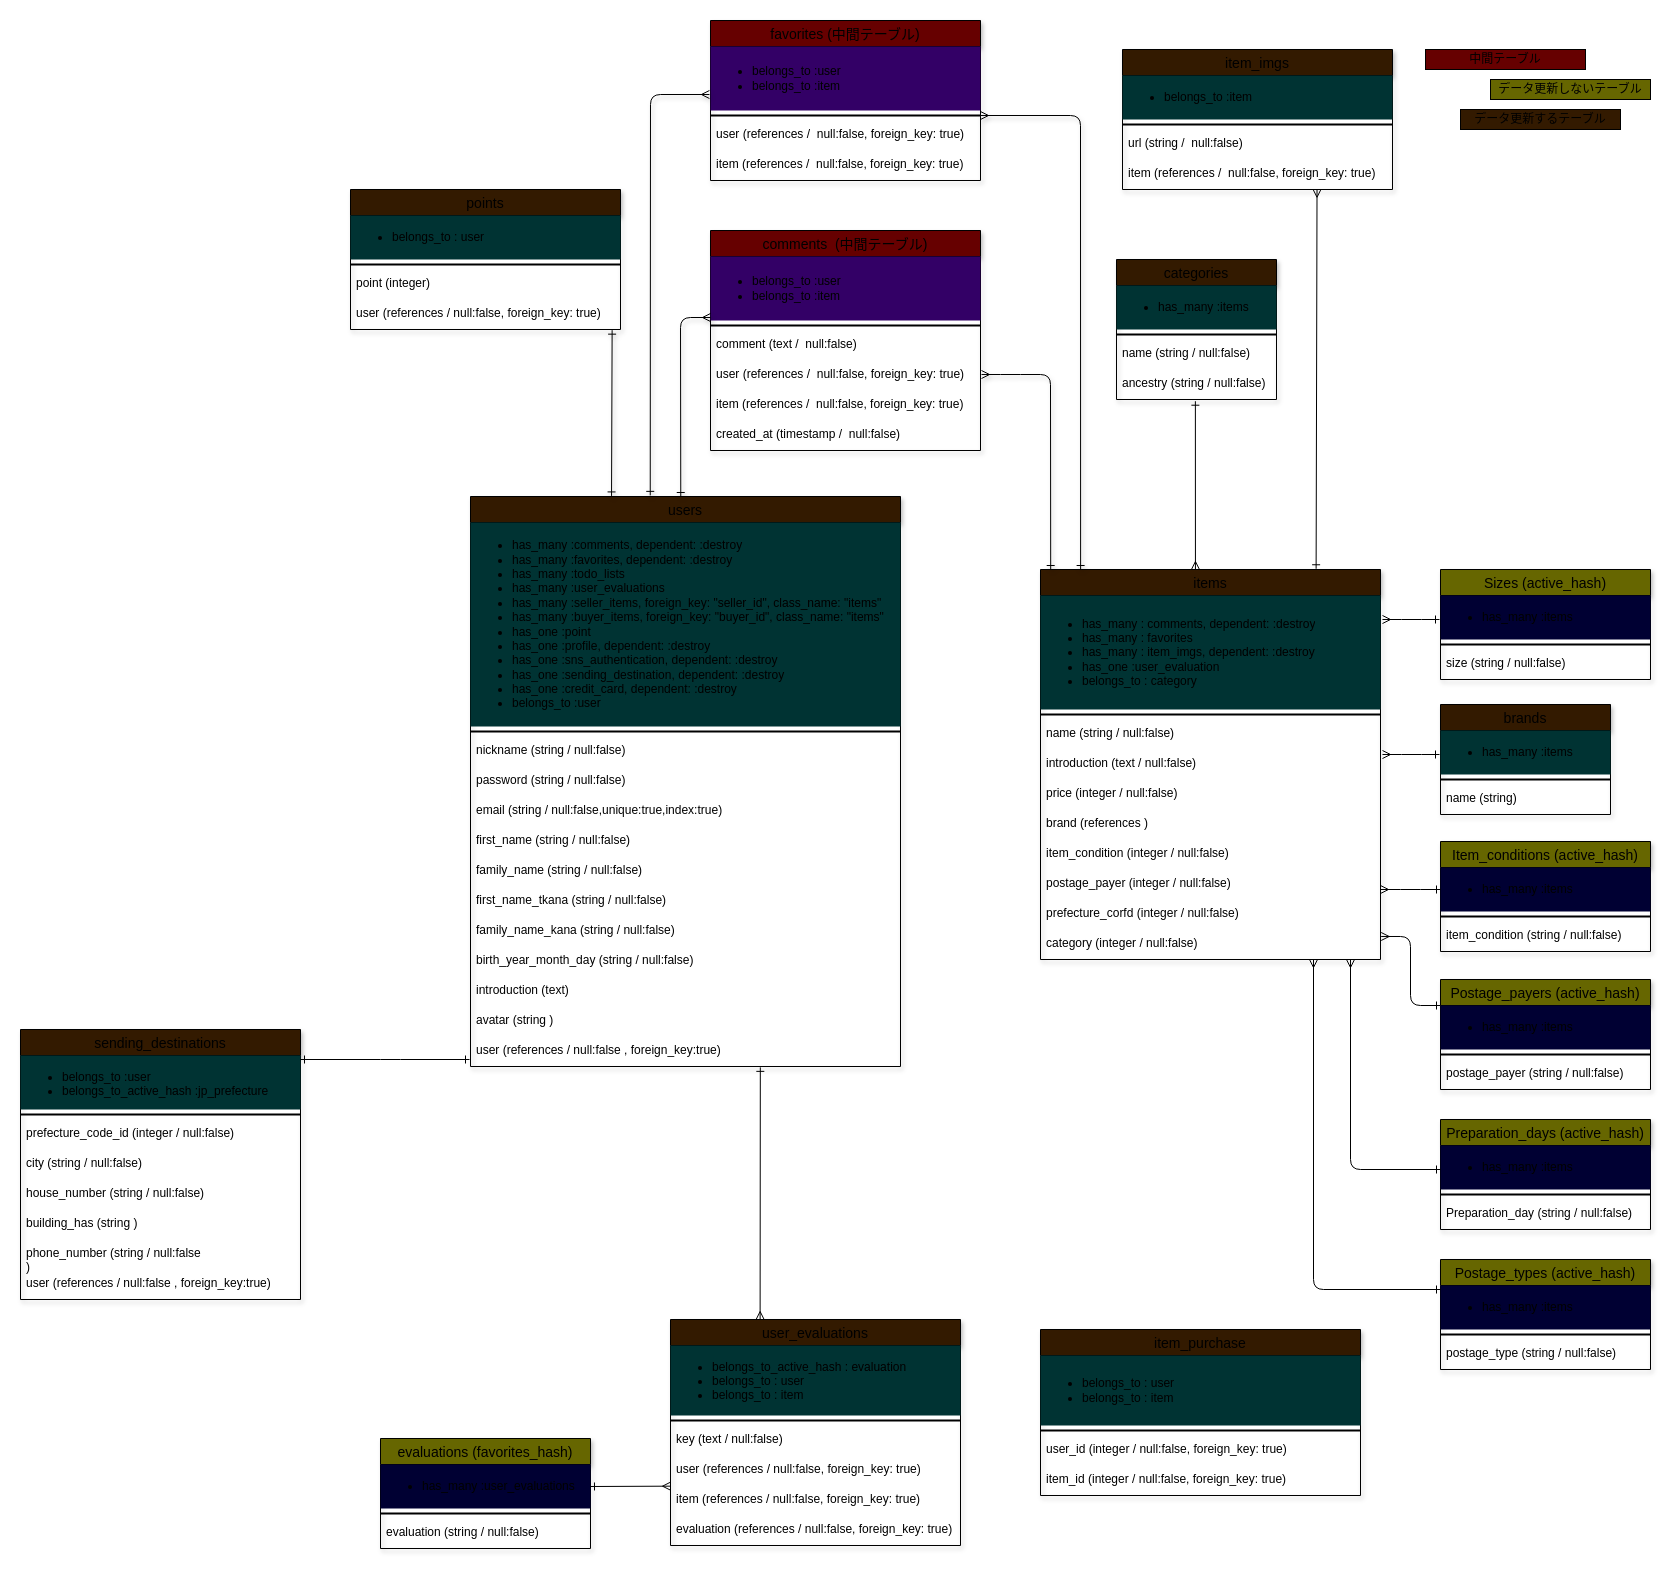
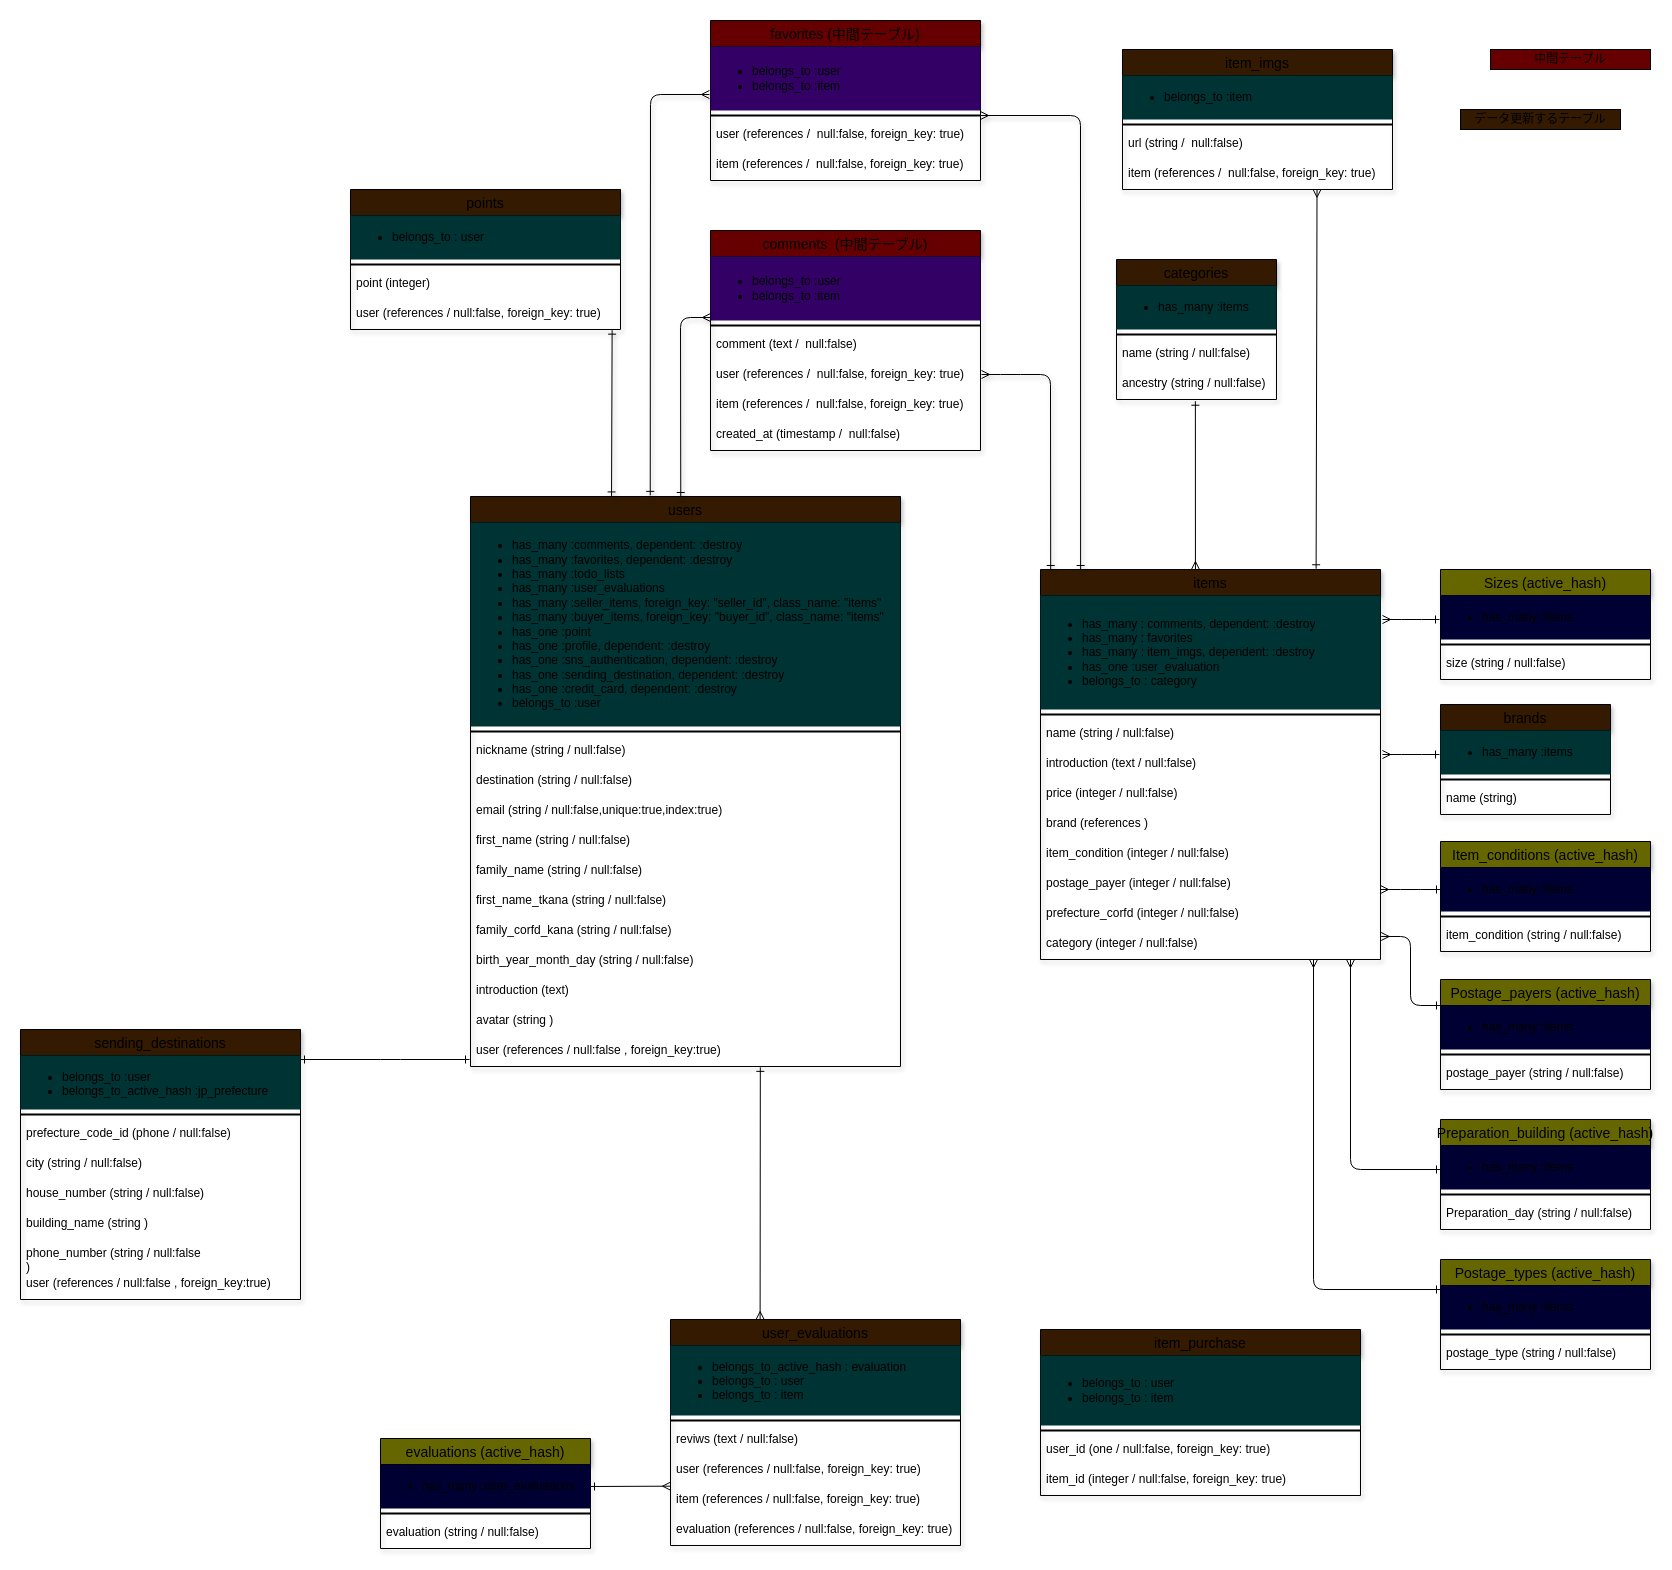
(1506, 60) -> (1571, 60)
(1571, 90) -> none
(564, 780) -> (571, 780)
(588, 930) -> (591, 930)
(150, 1133) -> (145, 1133)
(1545, 1133) -> (1545, 1133)
(91, 1223) -> (94, 1223)
(742, 1439) -> (751, 1439)
(1189, 1449) -> (1177, 1449)
(485, 1452) -> (485, 1452)
